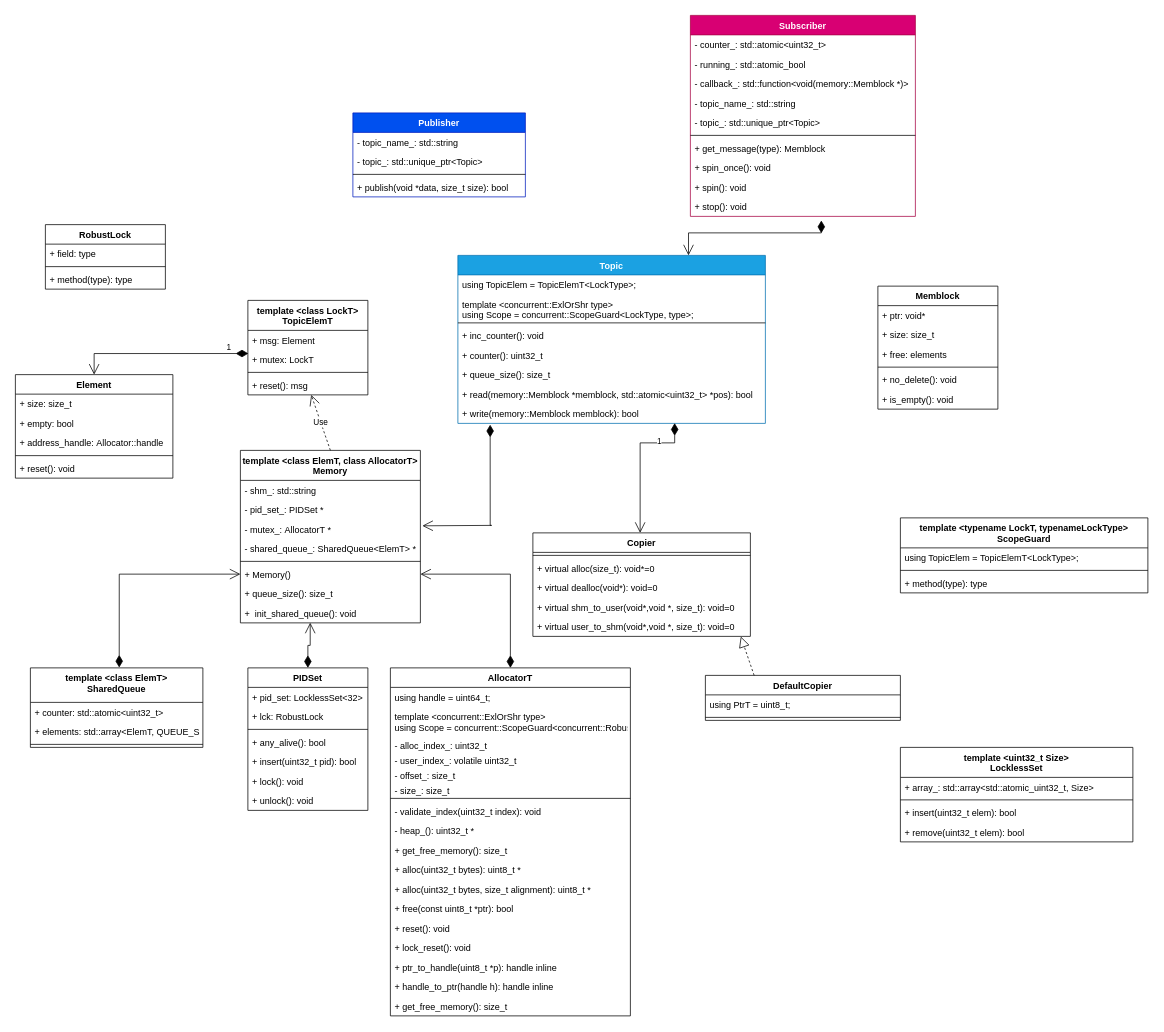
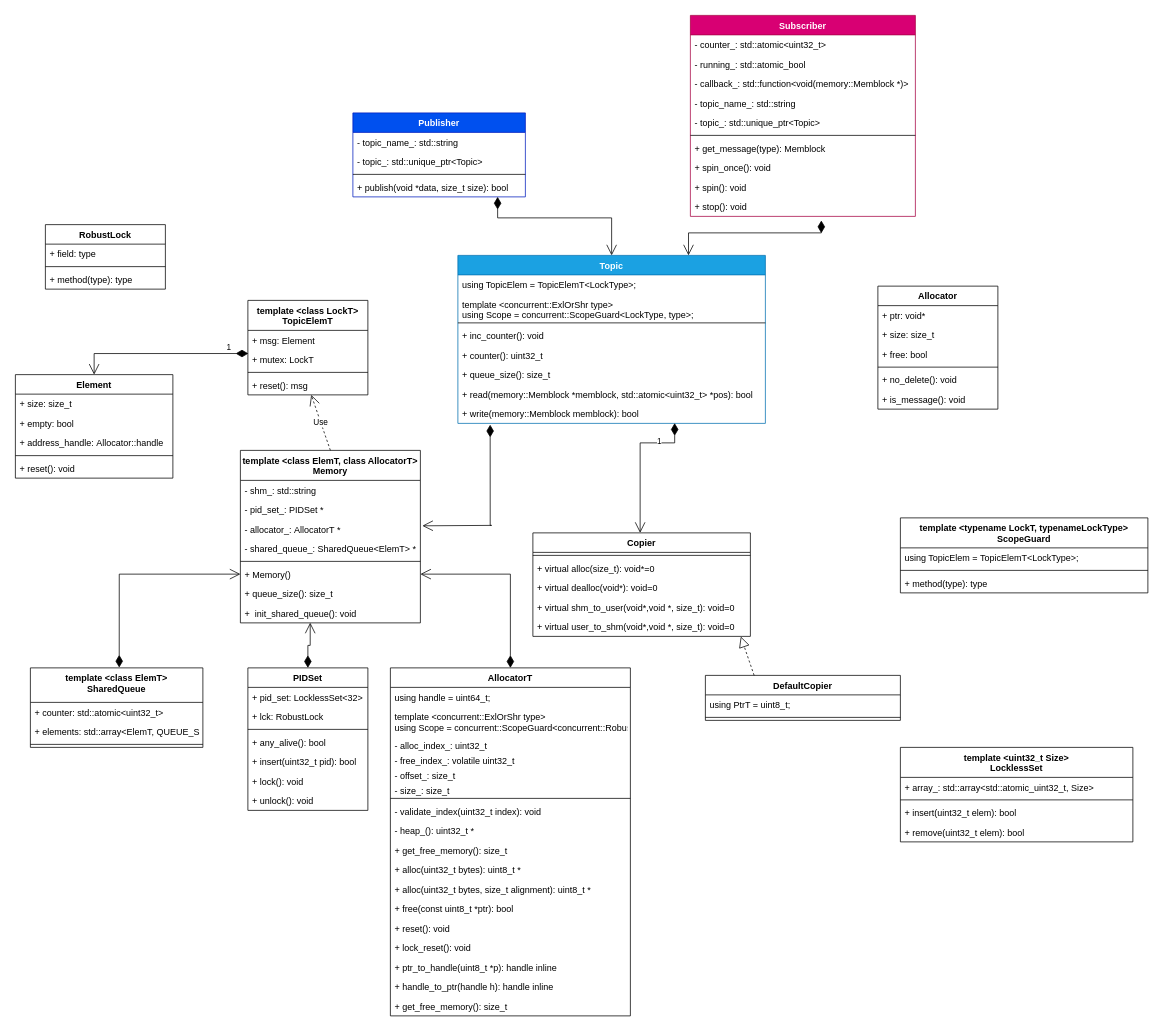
none -> (612, 234)
(938, 296) -> (938, 296)
(920, 355) -> (910, 355)
(923, 400) -> (928, 400)
(296, 530) -> (304, 530)
(467, 761) -> (467, 761)
